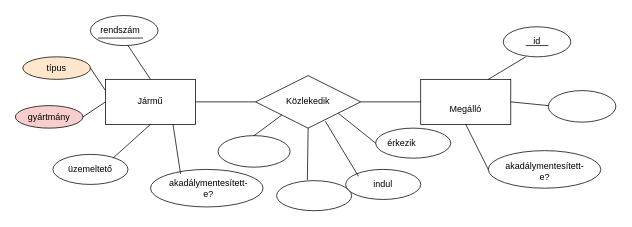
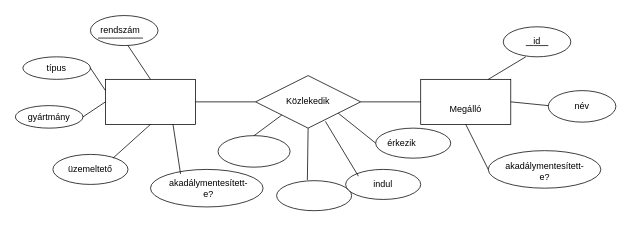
(57, 68) -> (57, 68)
(150, 102) -> none
none -> (582, 106)
(49, 117) -> (49, 117)
